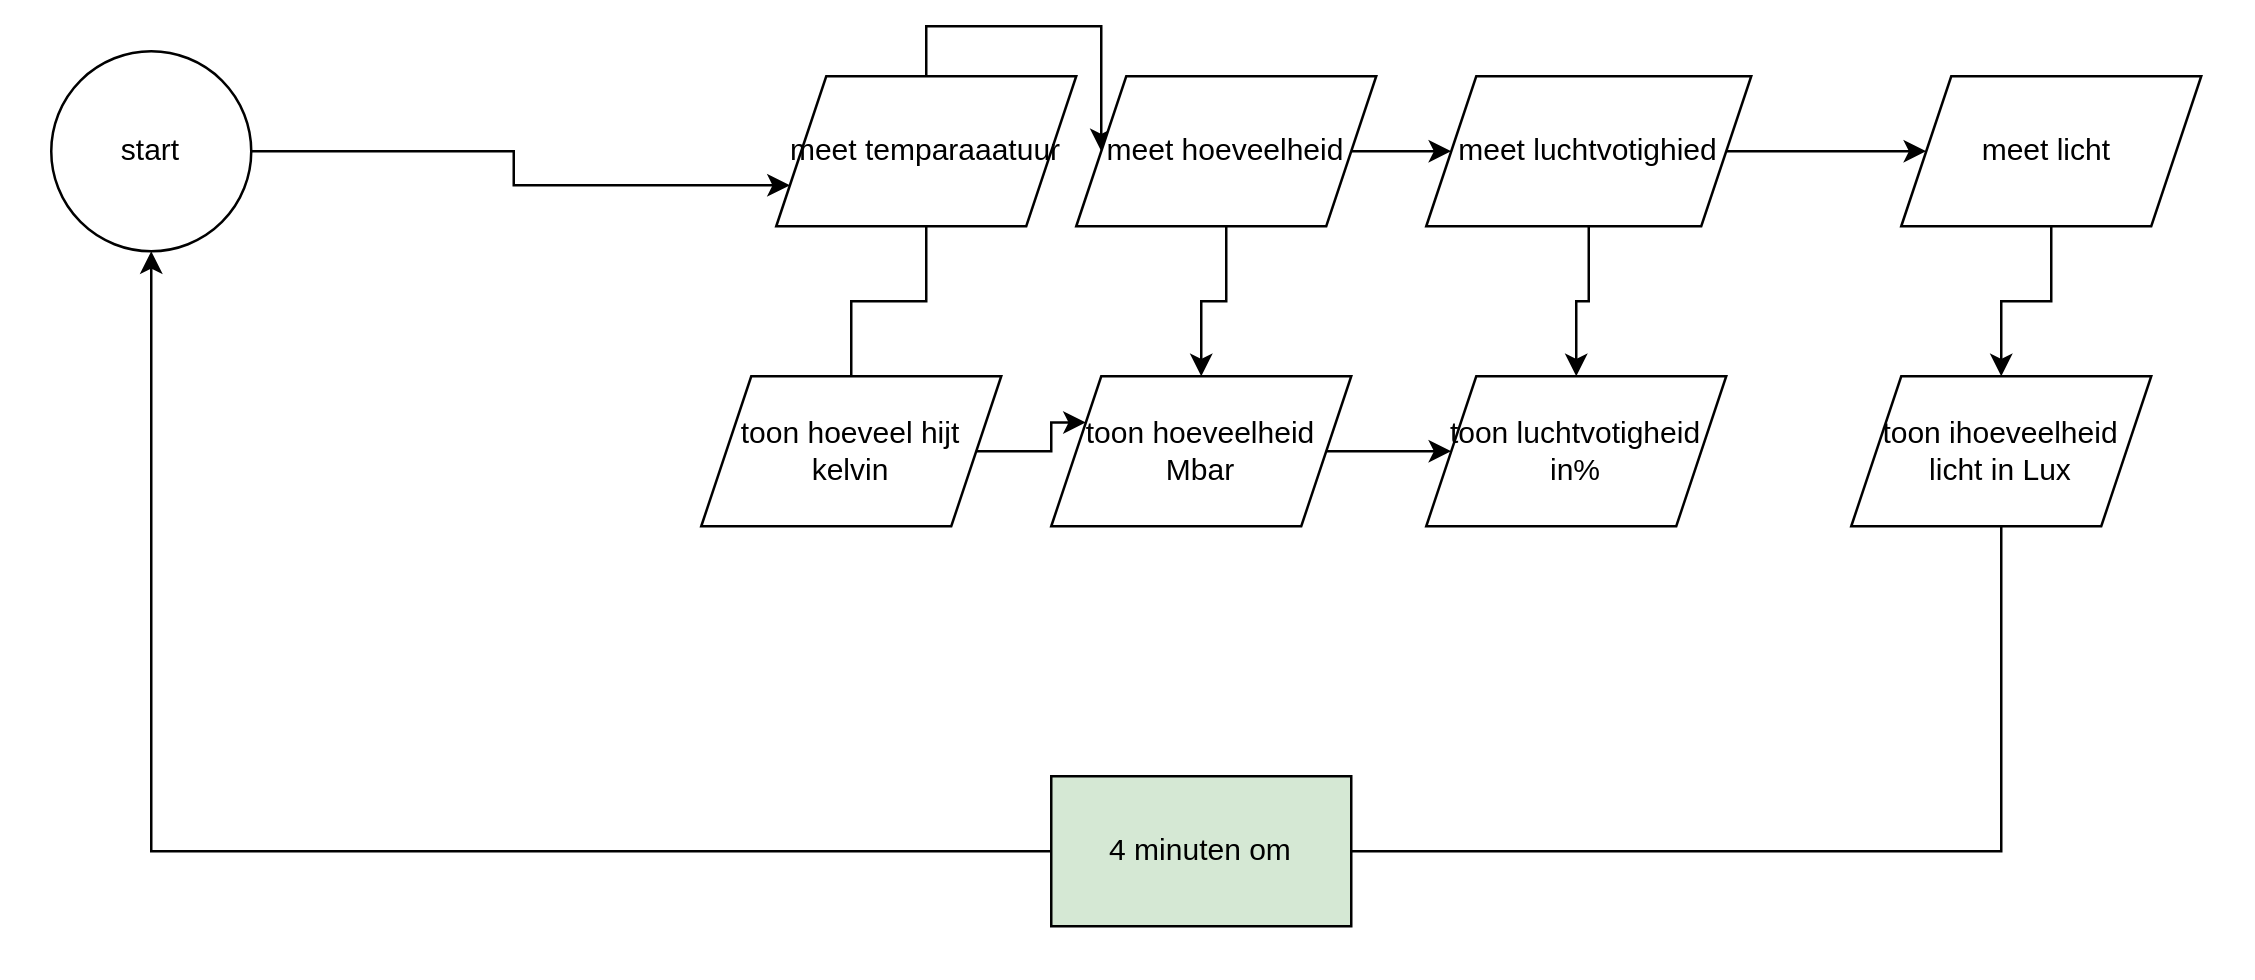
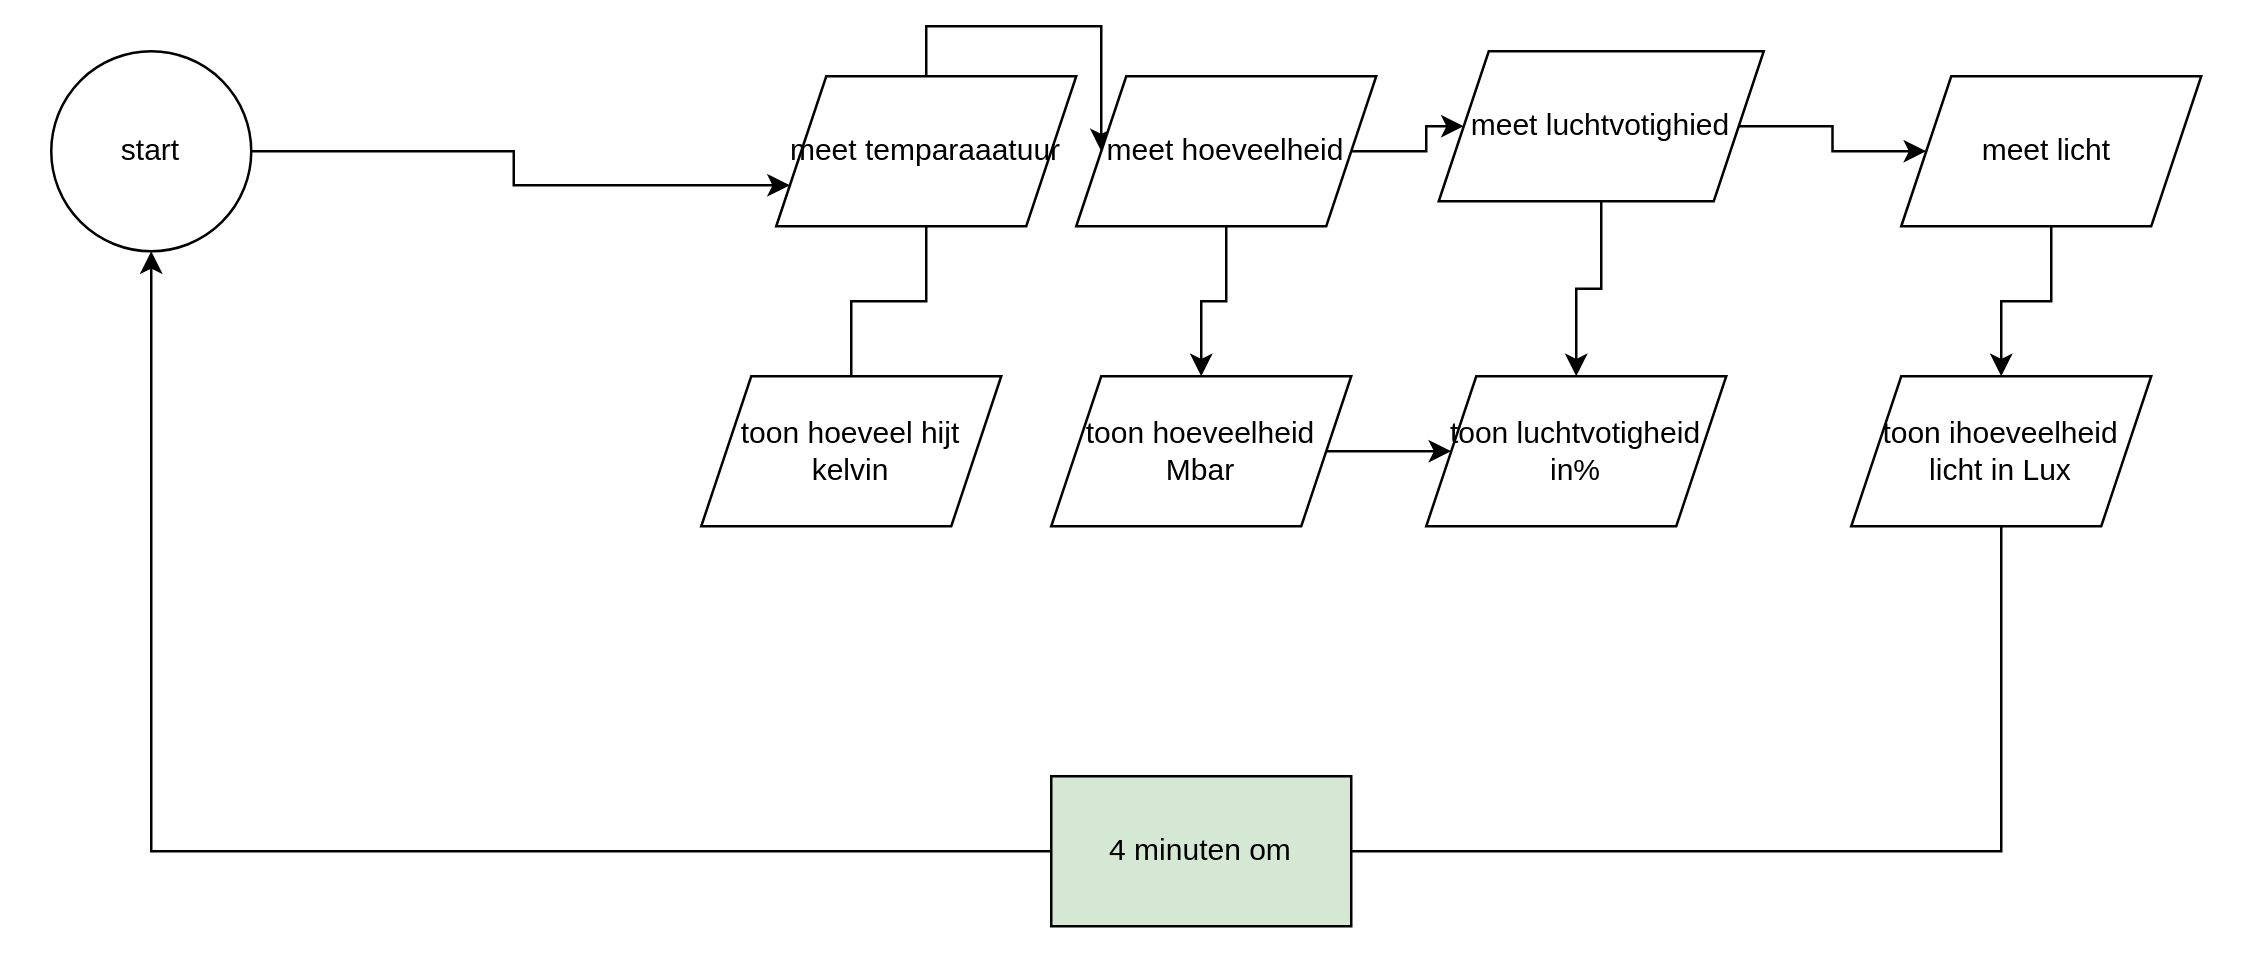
(1589, 151) -> (1601, 126)
(1036, 451) -> none
